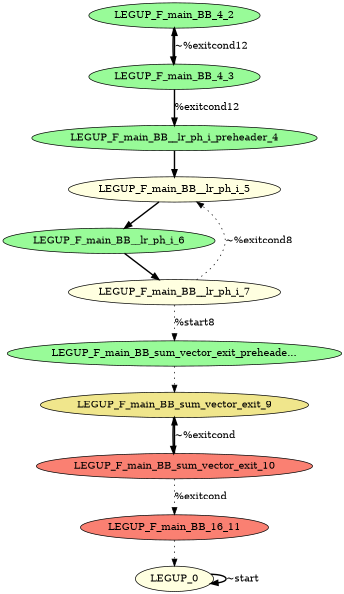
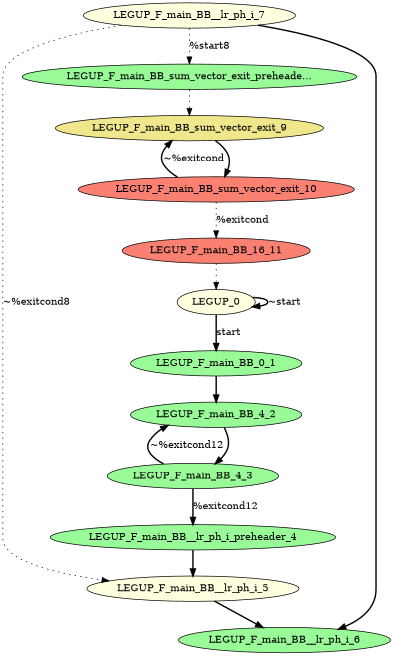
(139, 264) -> (376, 291)
none -> (216, 363)
